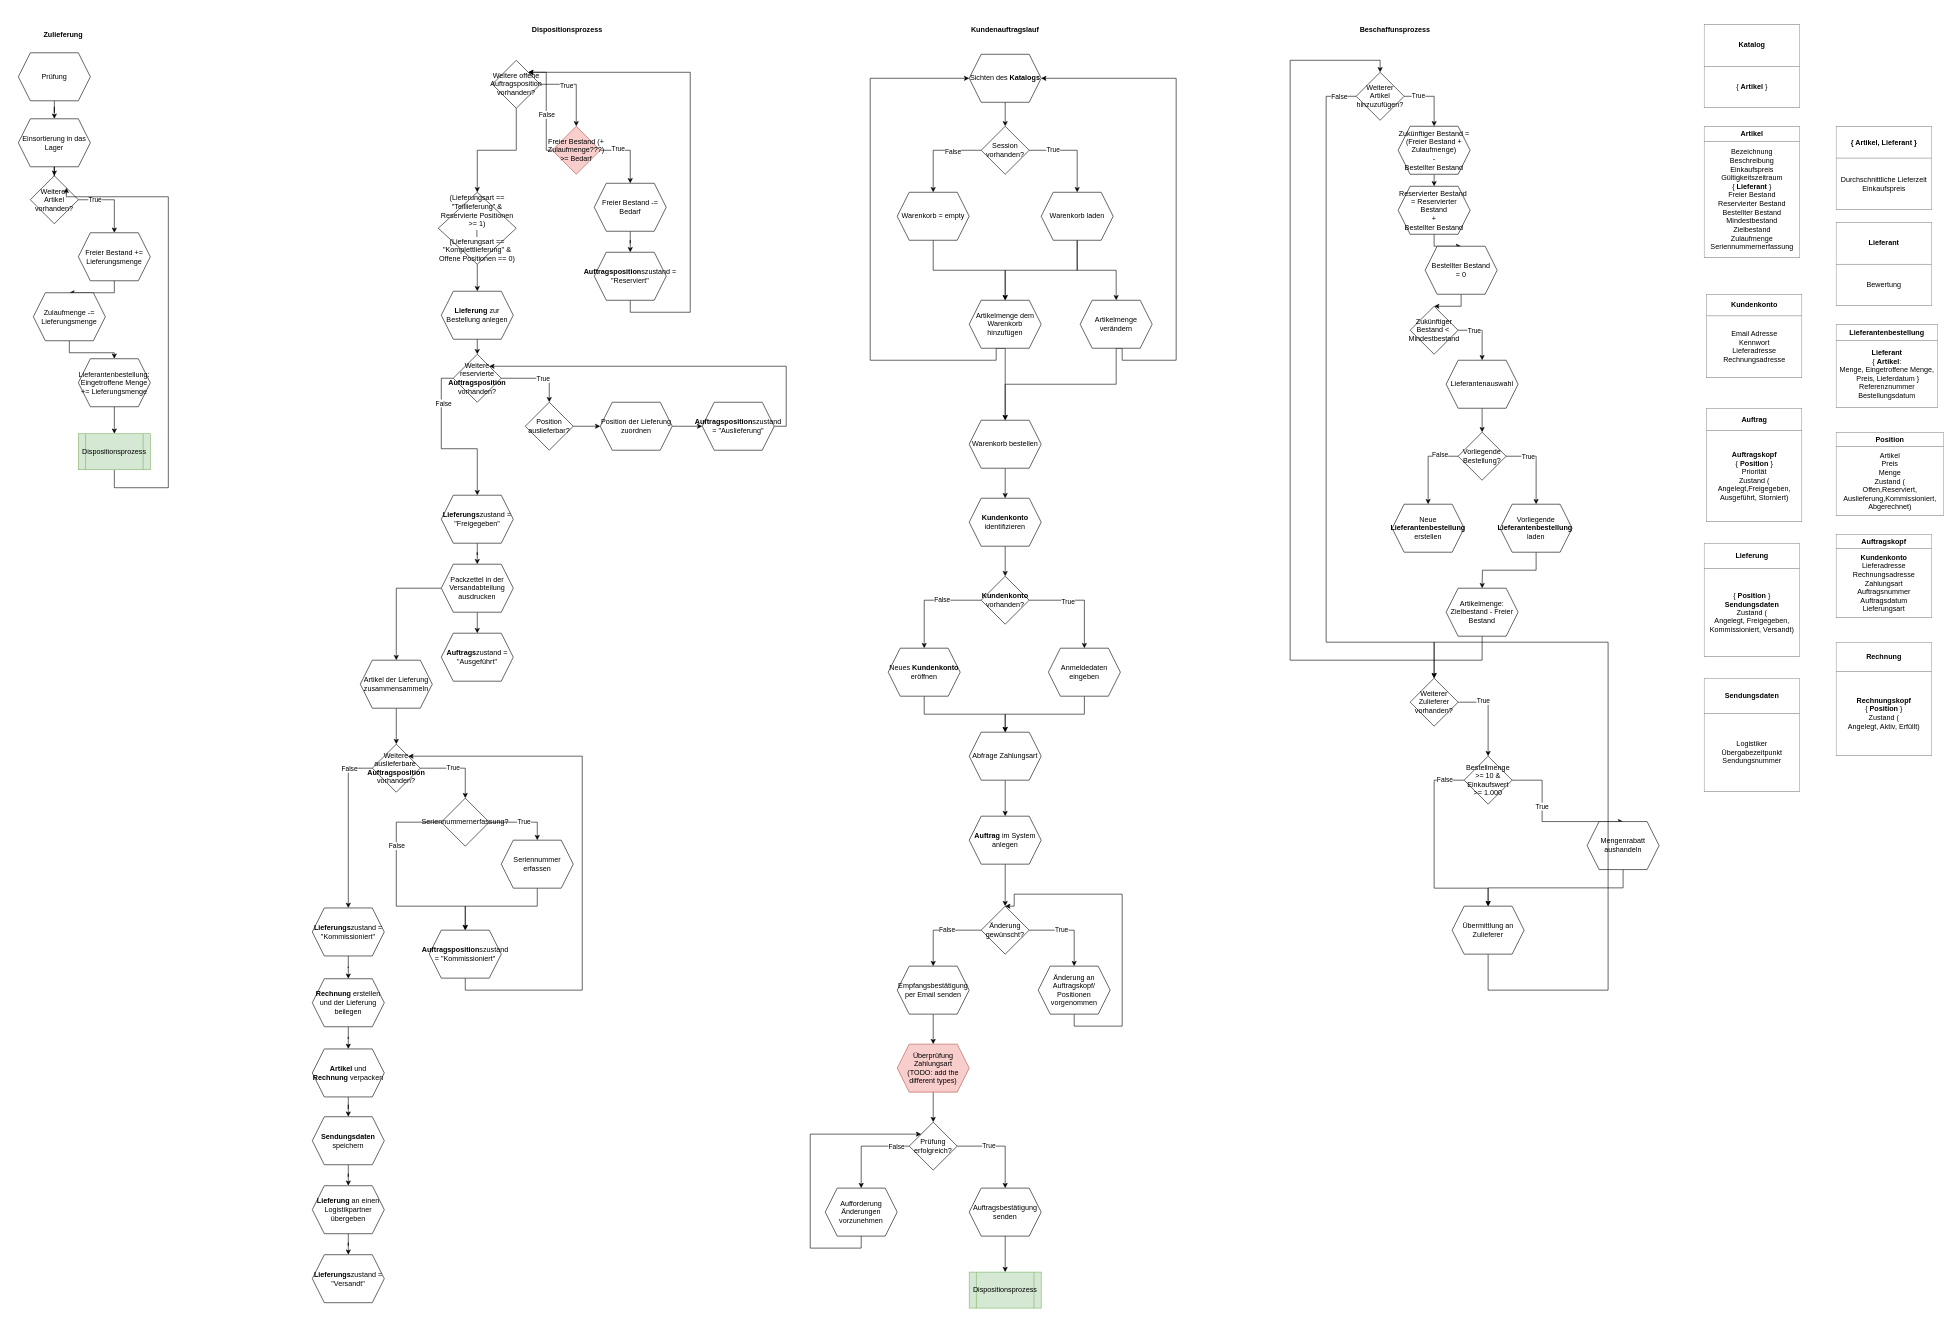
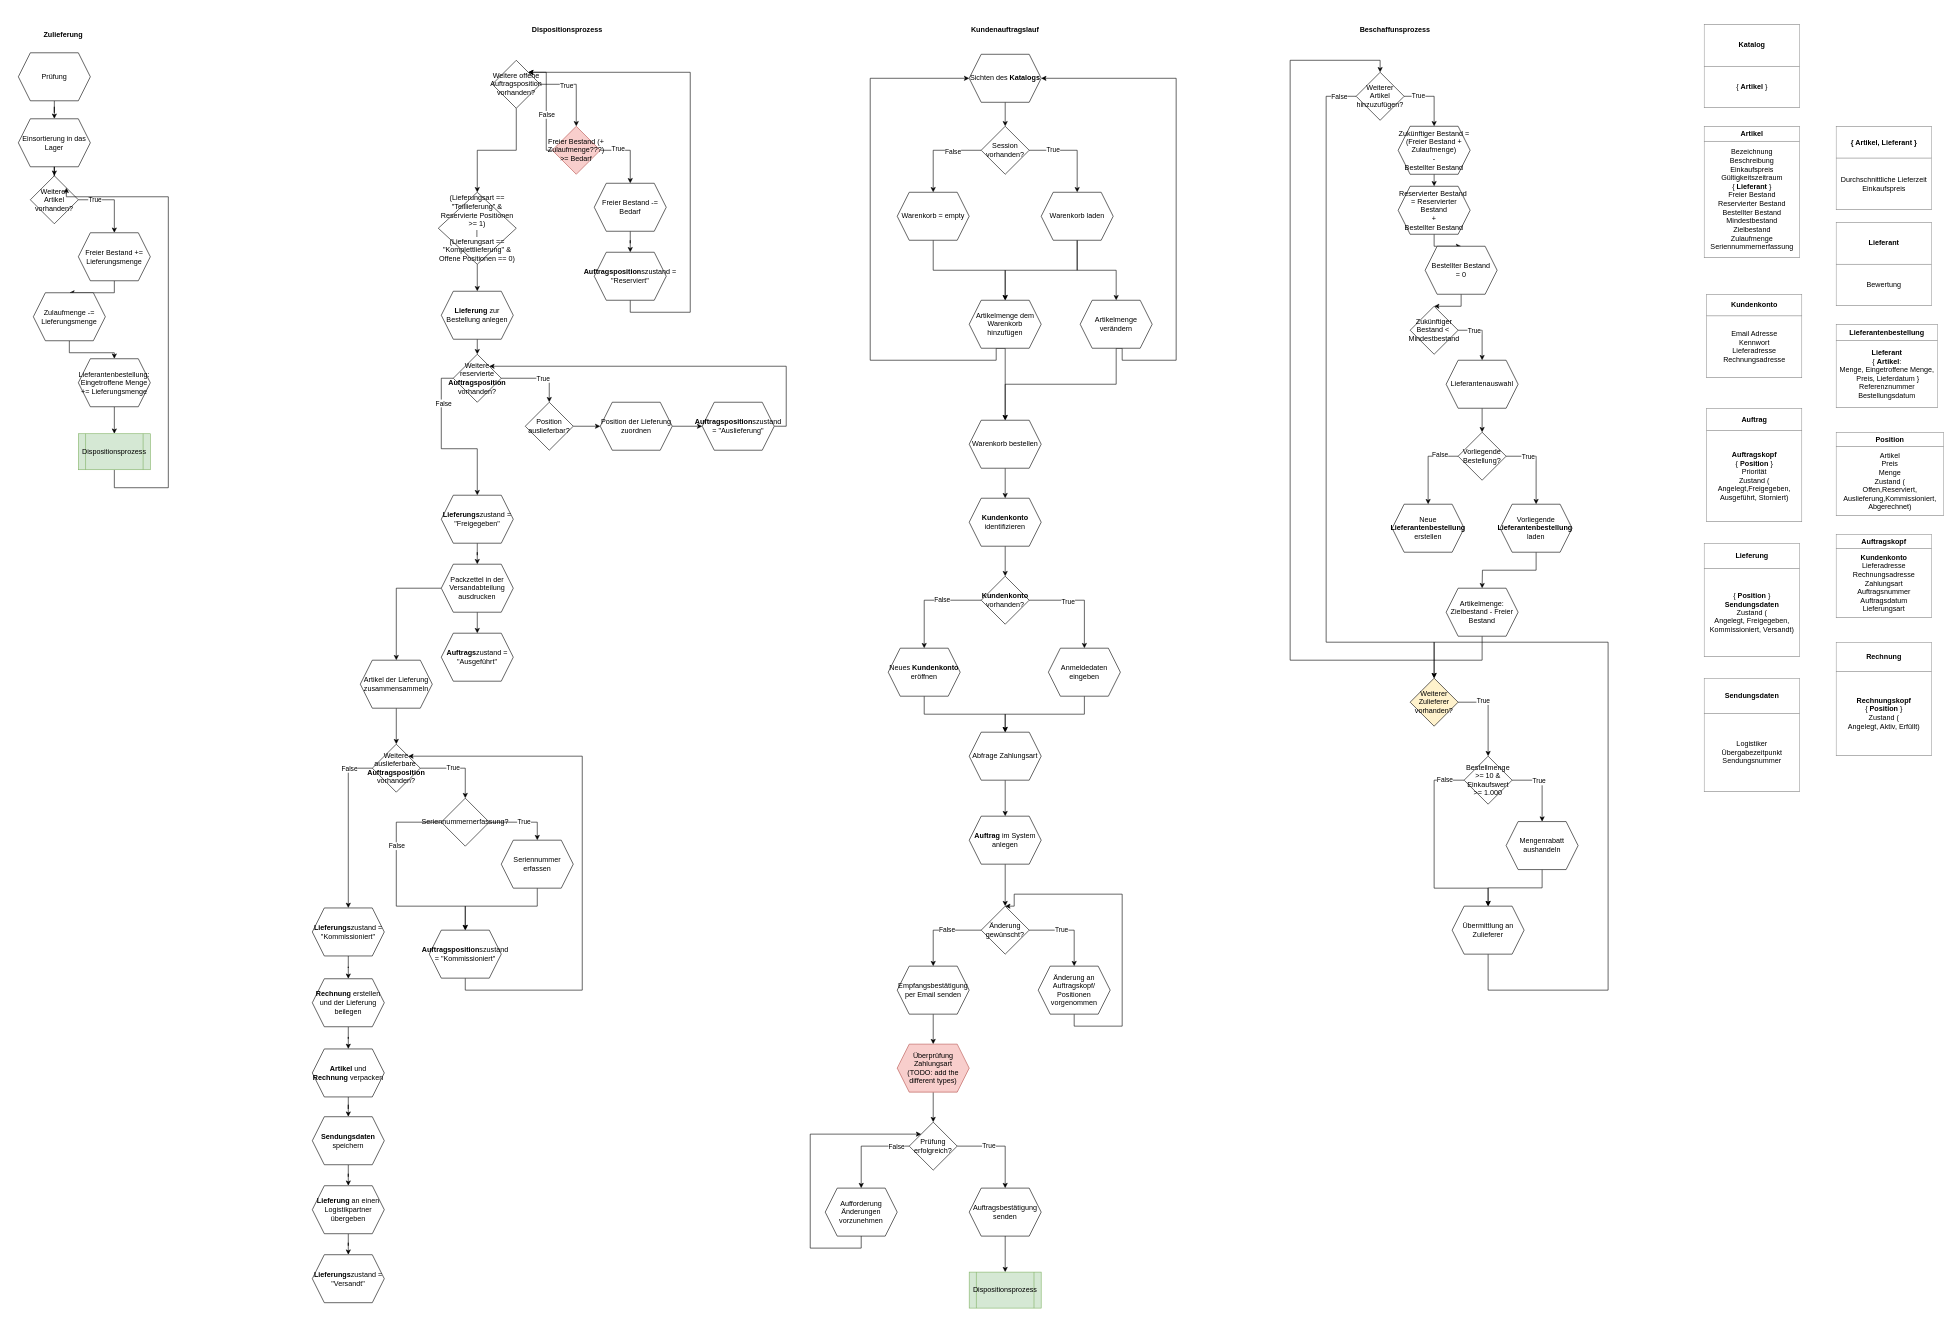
(1434, 702) -> (1434, 702)
(1623, 846) -> (1542, 846)
